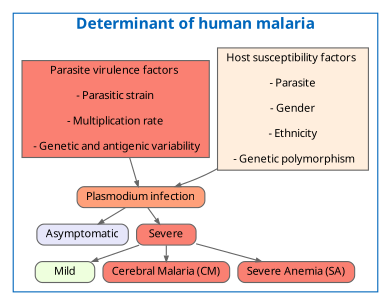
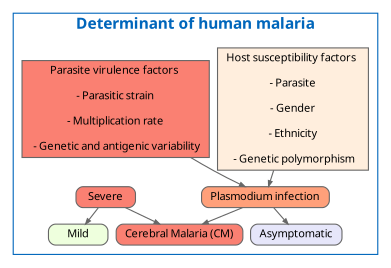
(152, 214) -> (225, 215)
(296, 272) -> none
